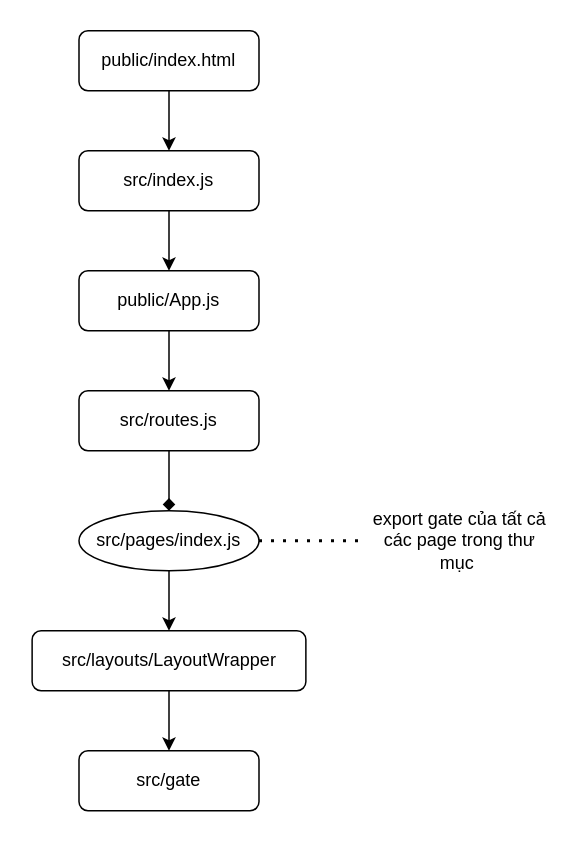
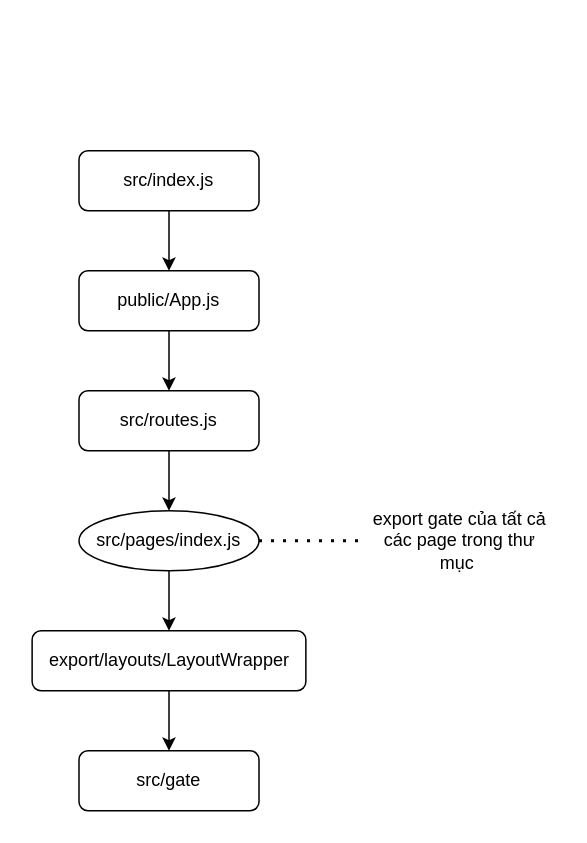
(169, 61) -> none
(169, 116) -> none
(169, 498) -> (169, 499)
(170, 661) -> (170, 661)
